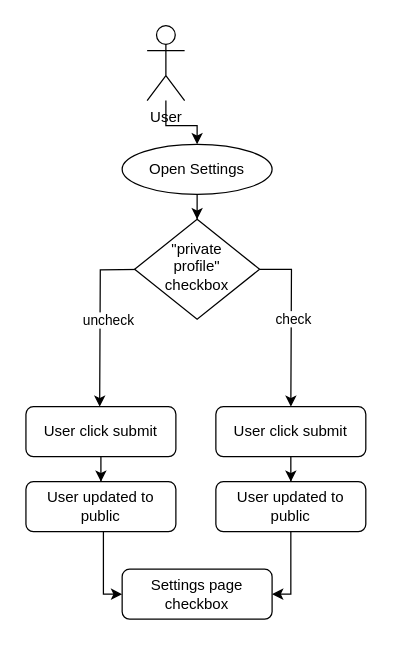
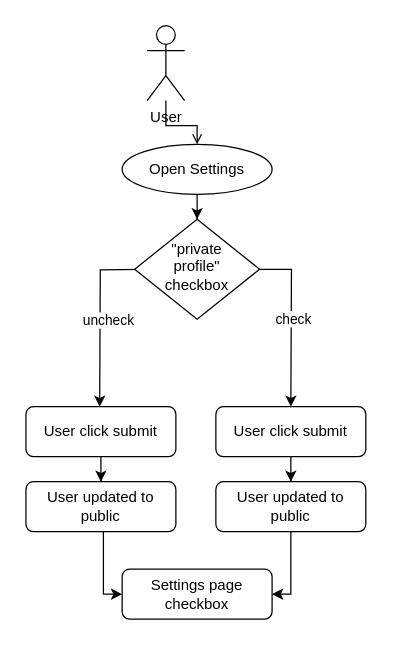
(197, 134) -> (197, 135)
